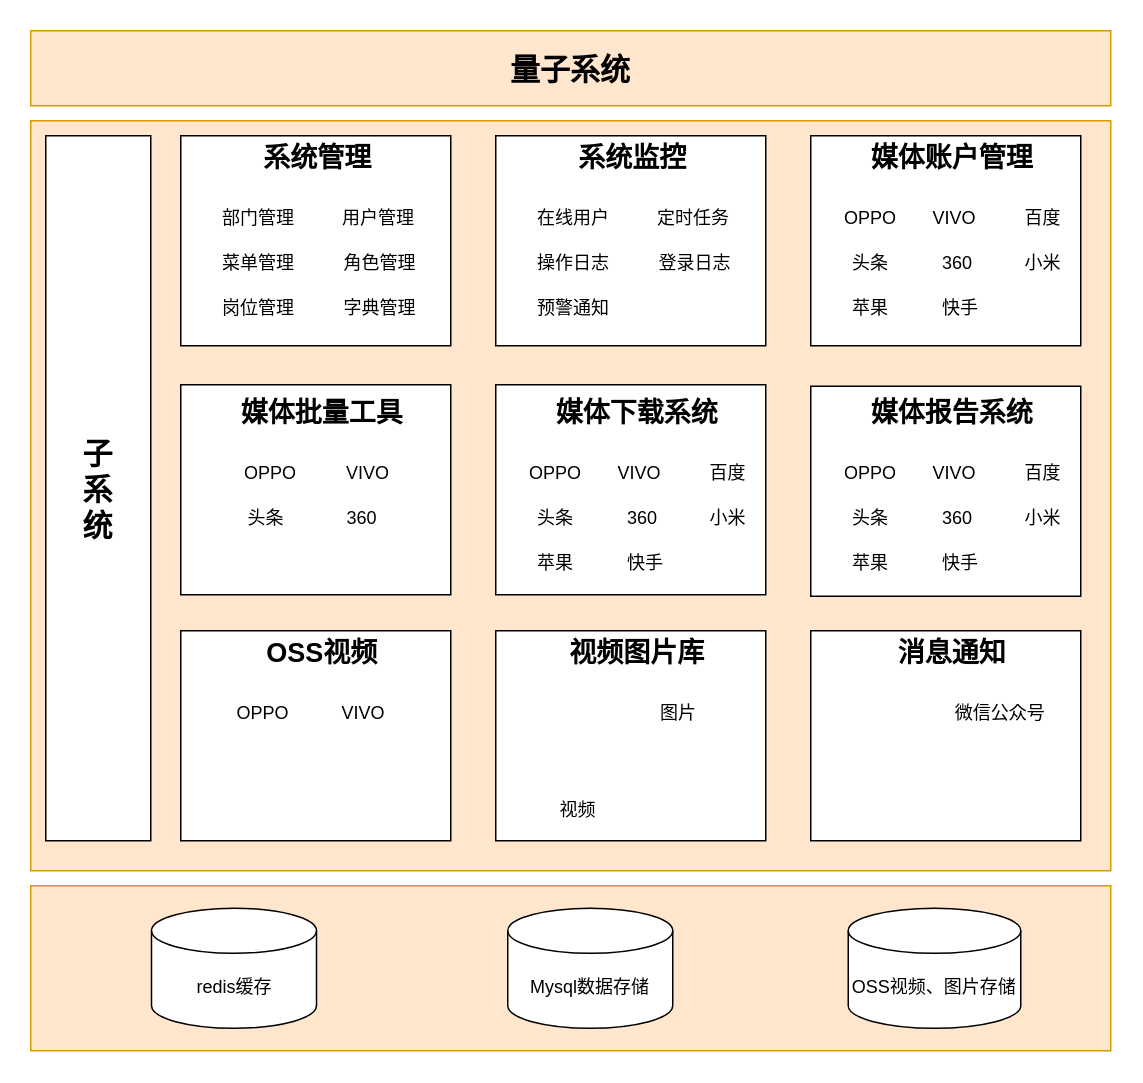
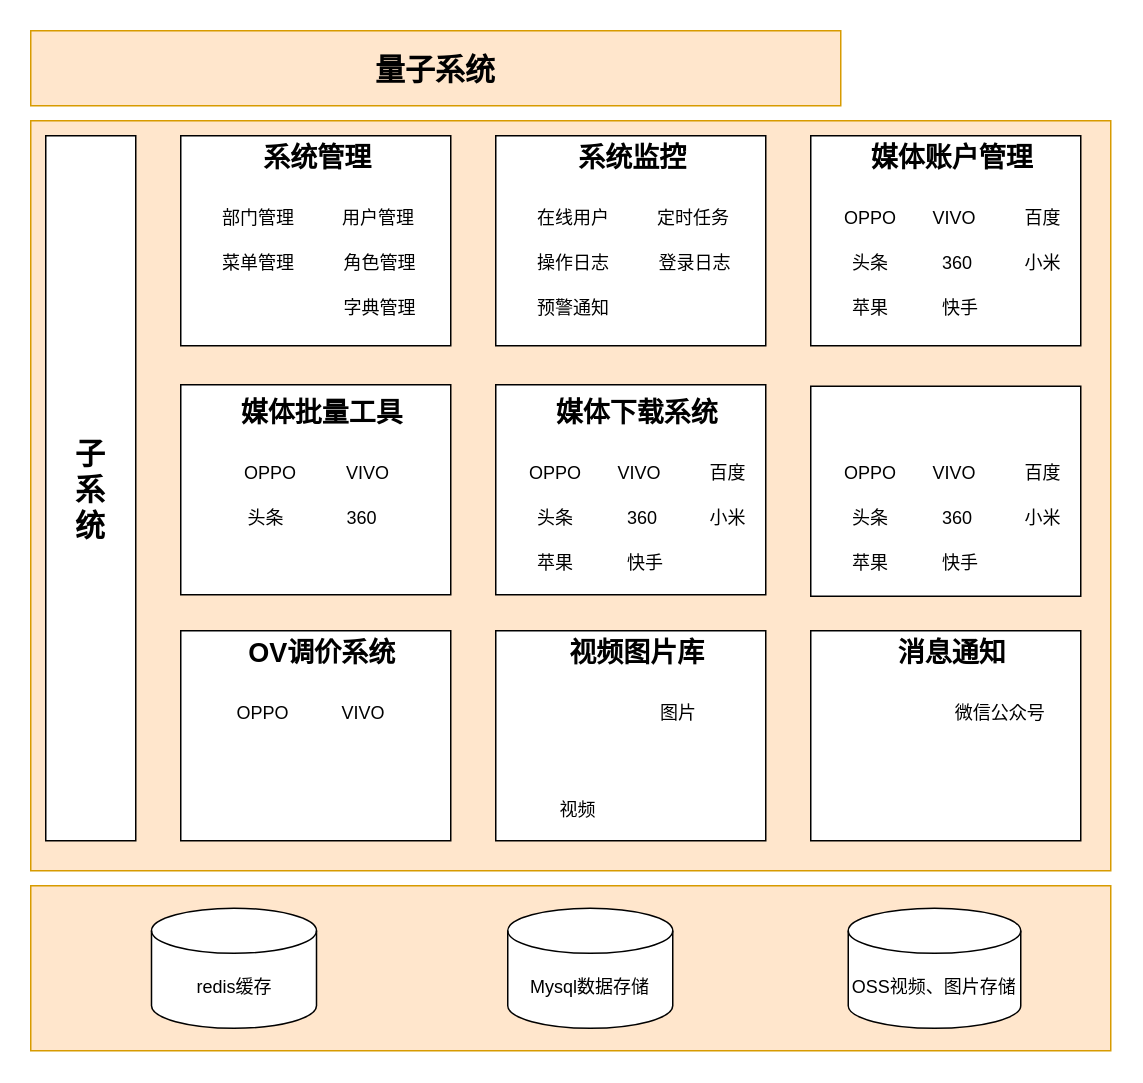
(571, 68) -> (436, 68)
(259, 308) -> none
(953, 413) -> none
(98, 488) -> (91, 488)
(323, 653) -> (323, 653)
